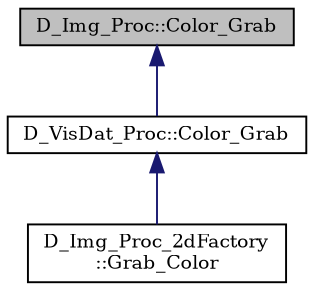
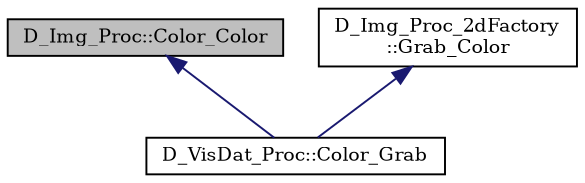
(157, 27) -> (145, 38)
(157, 199) -> (357, 108)
